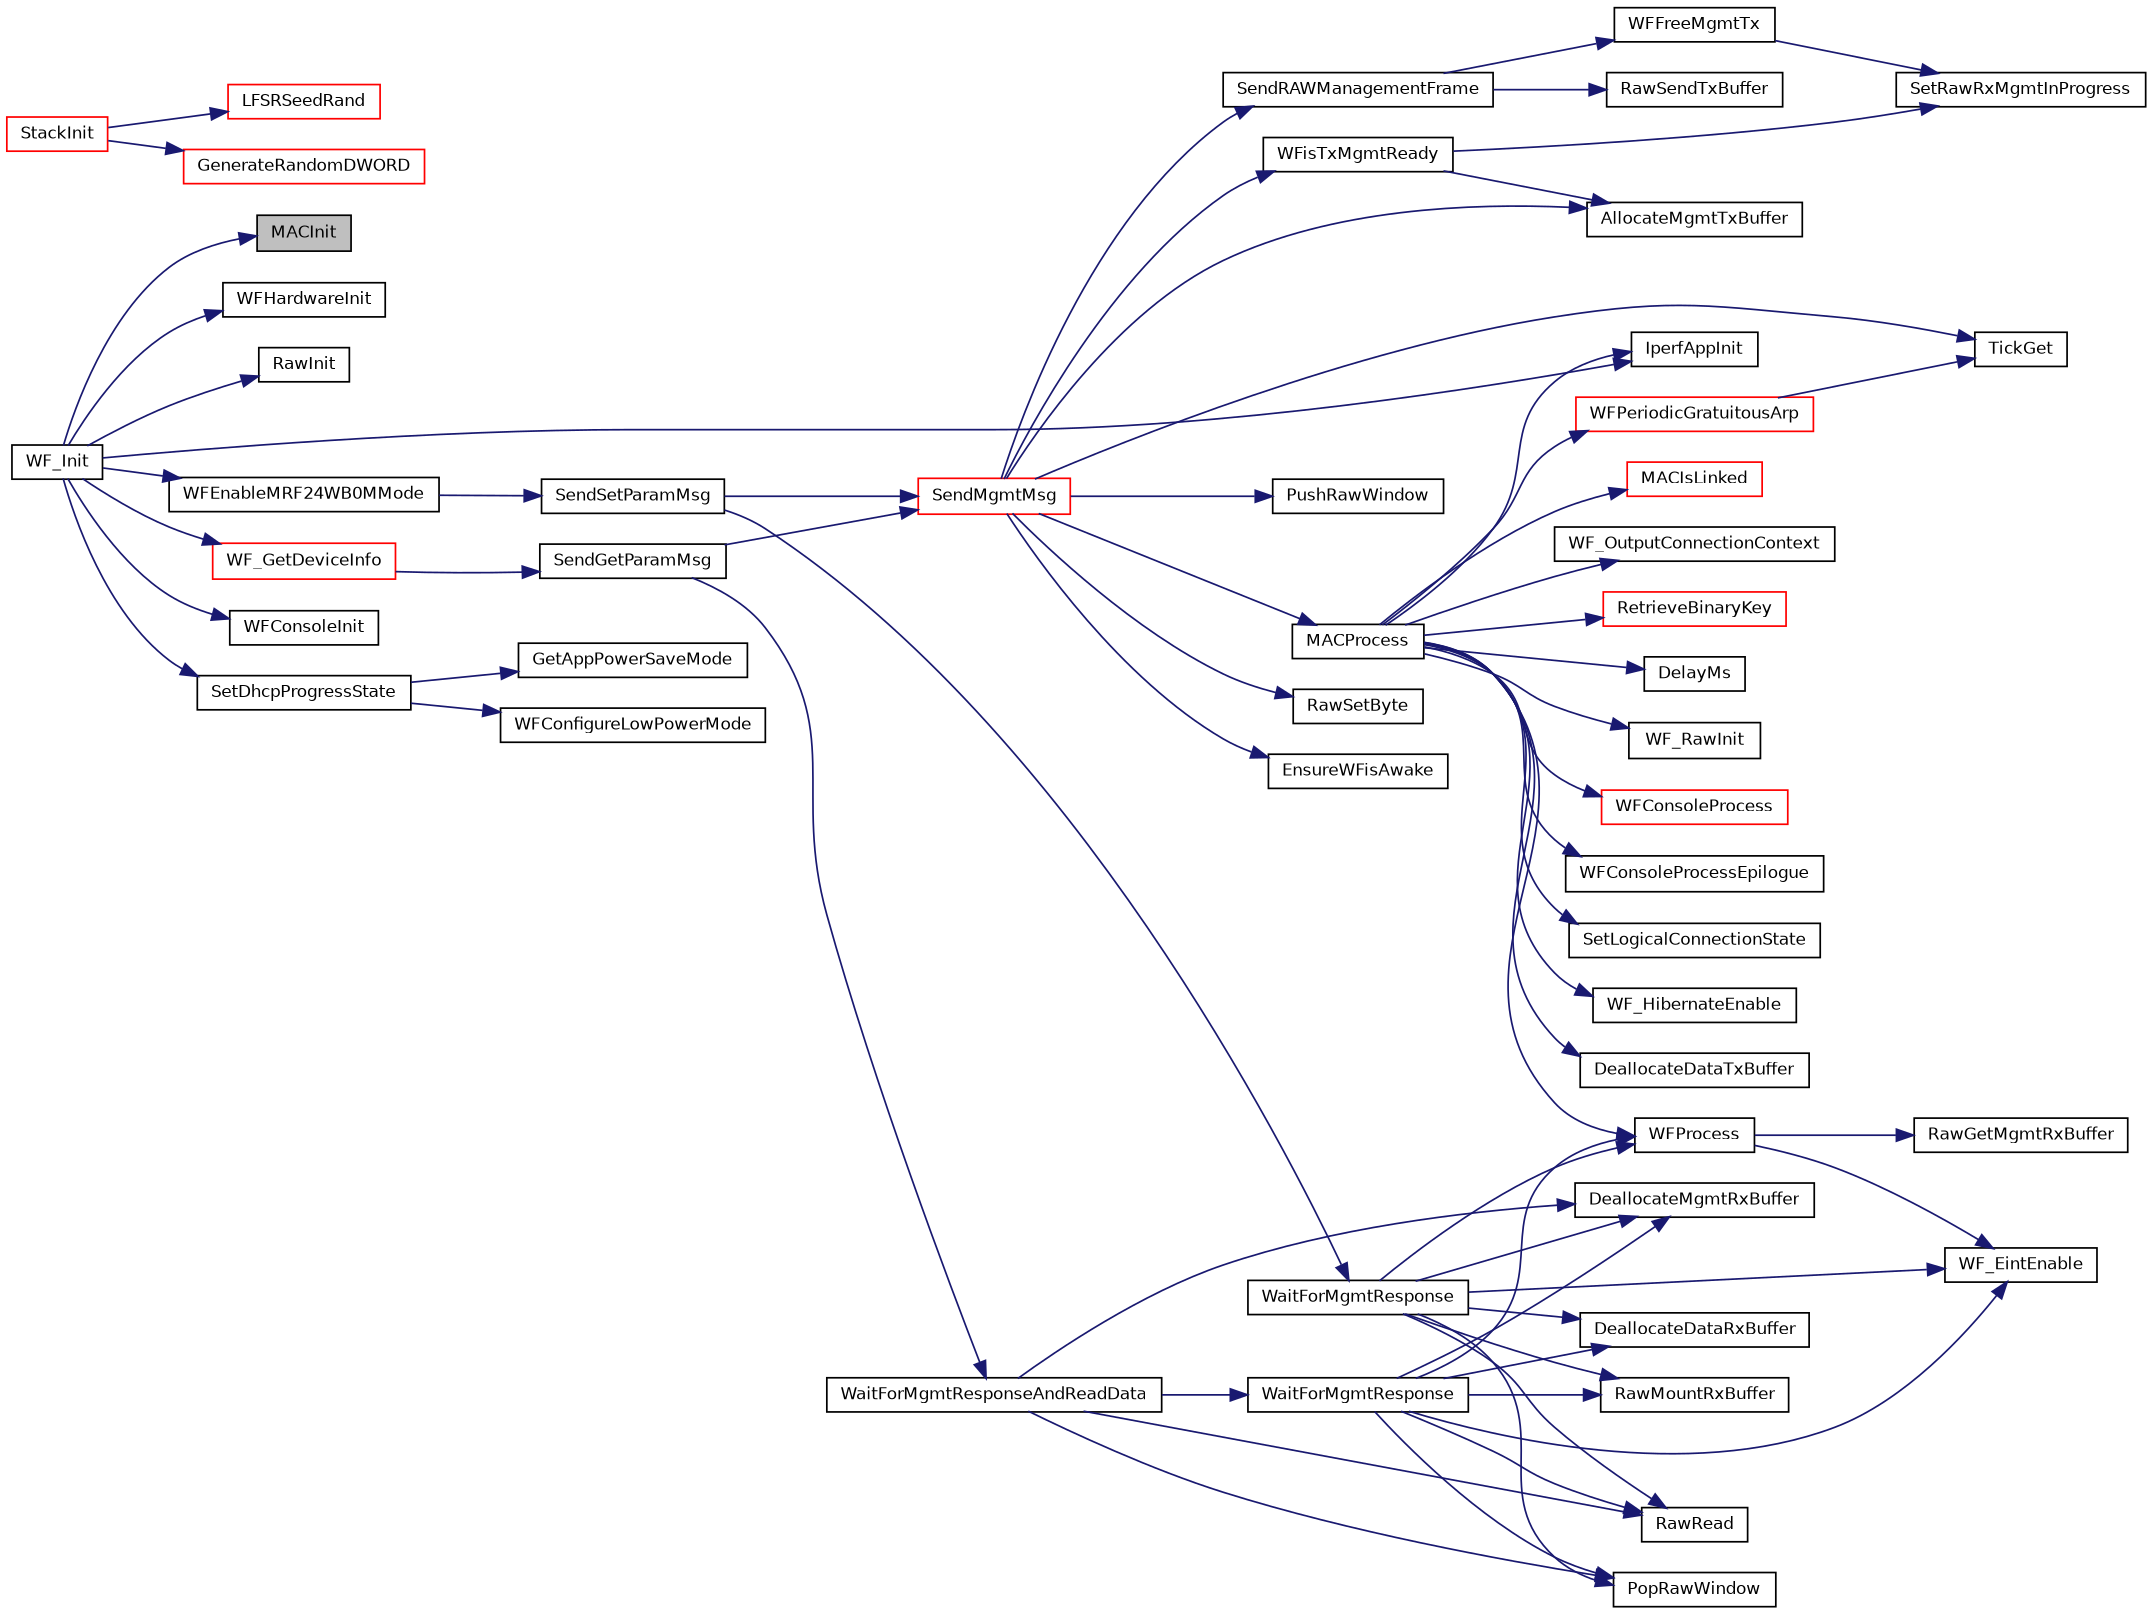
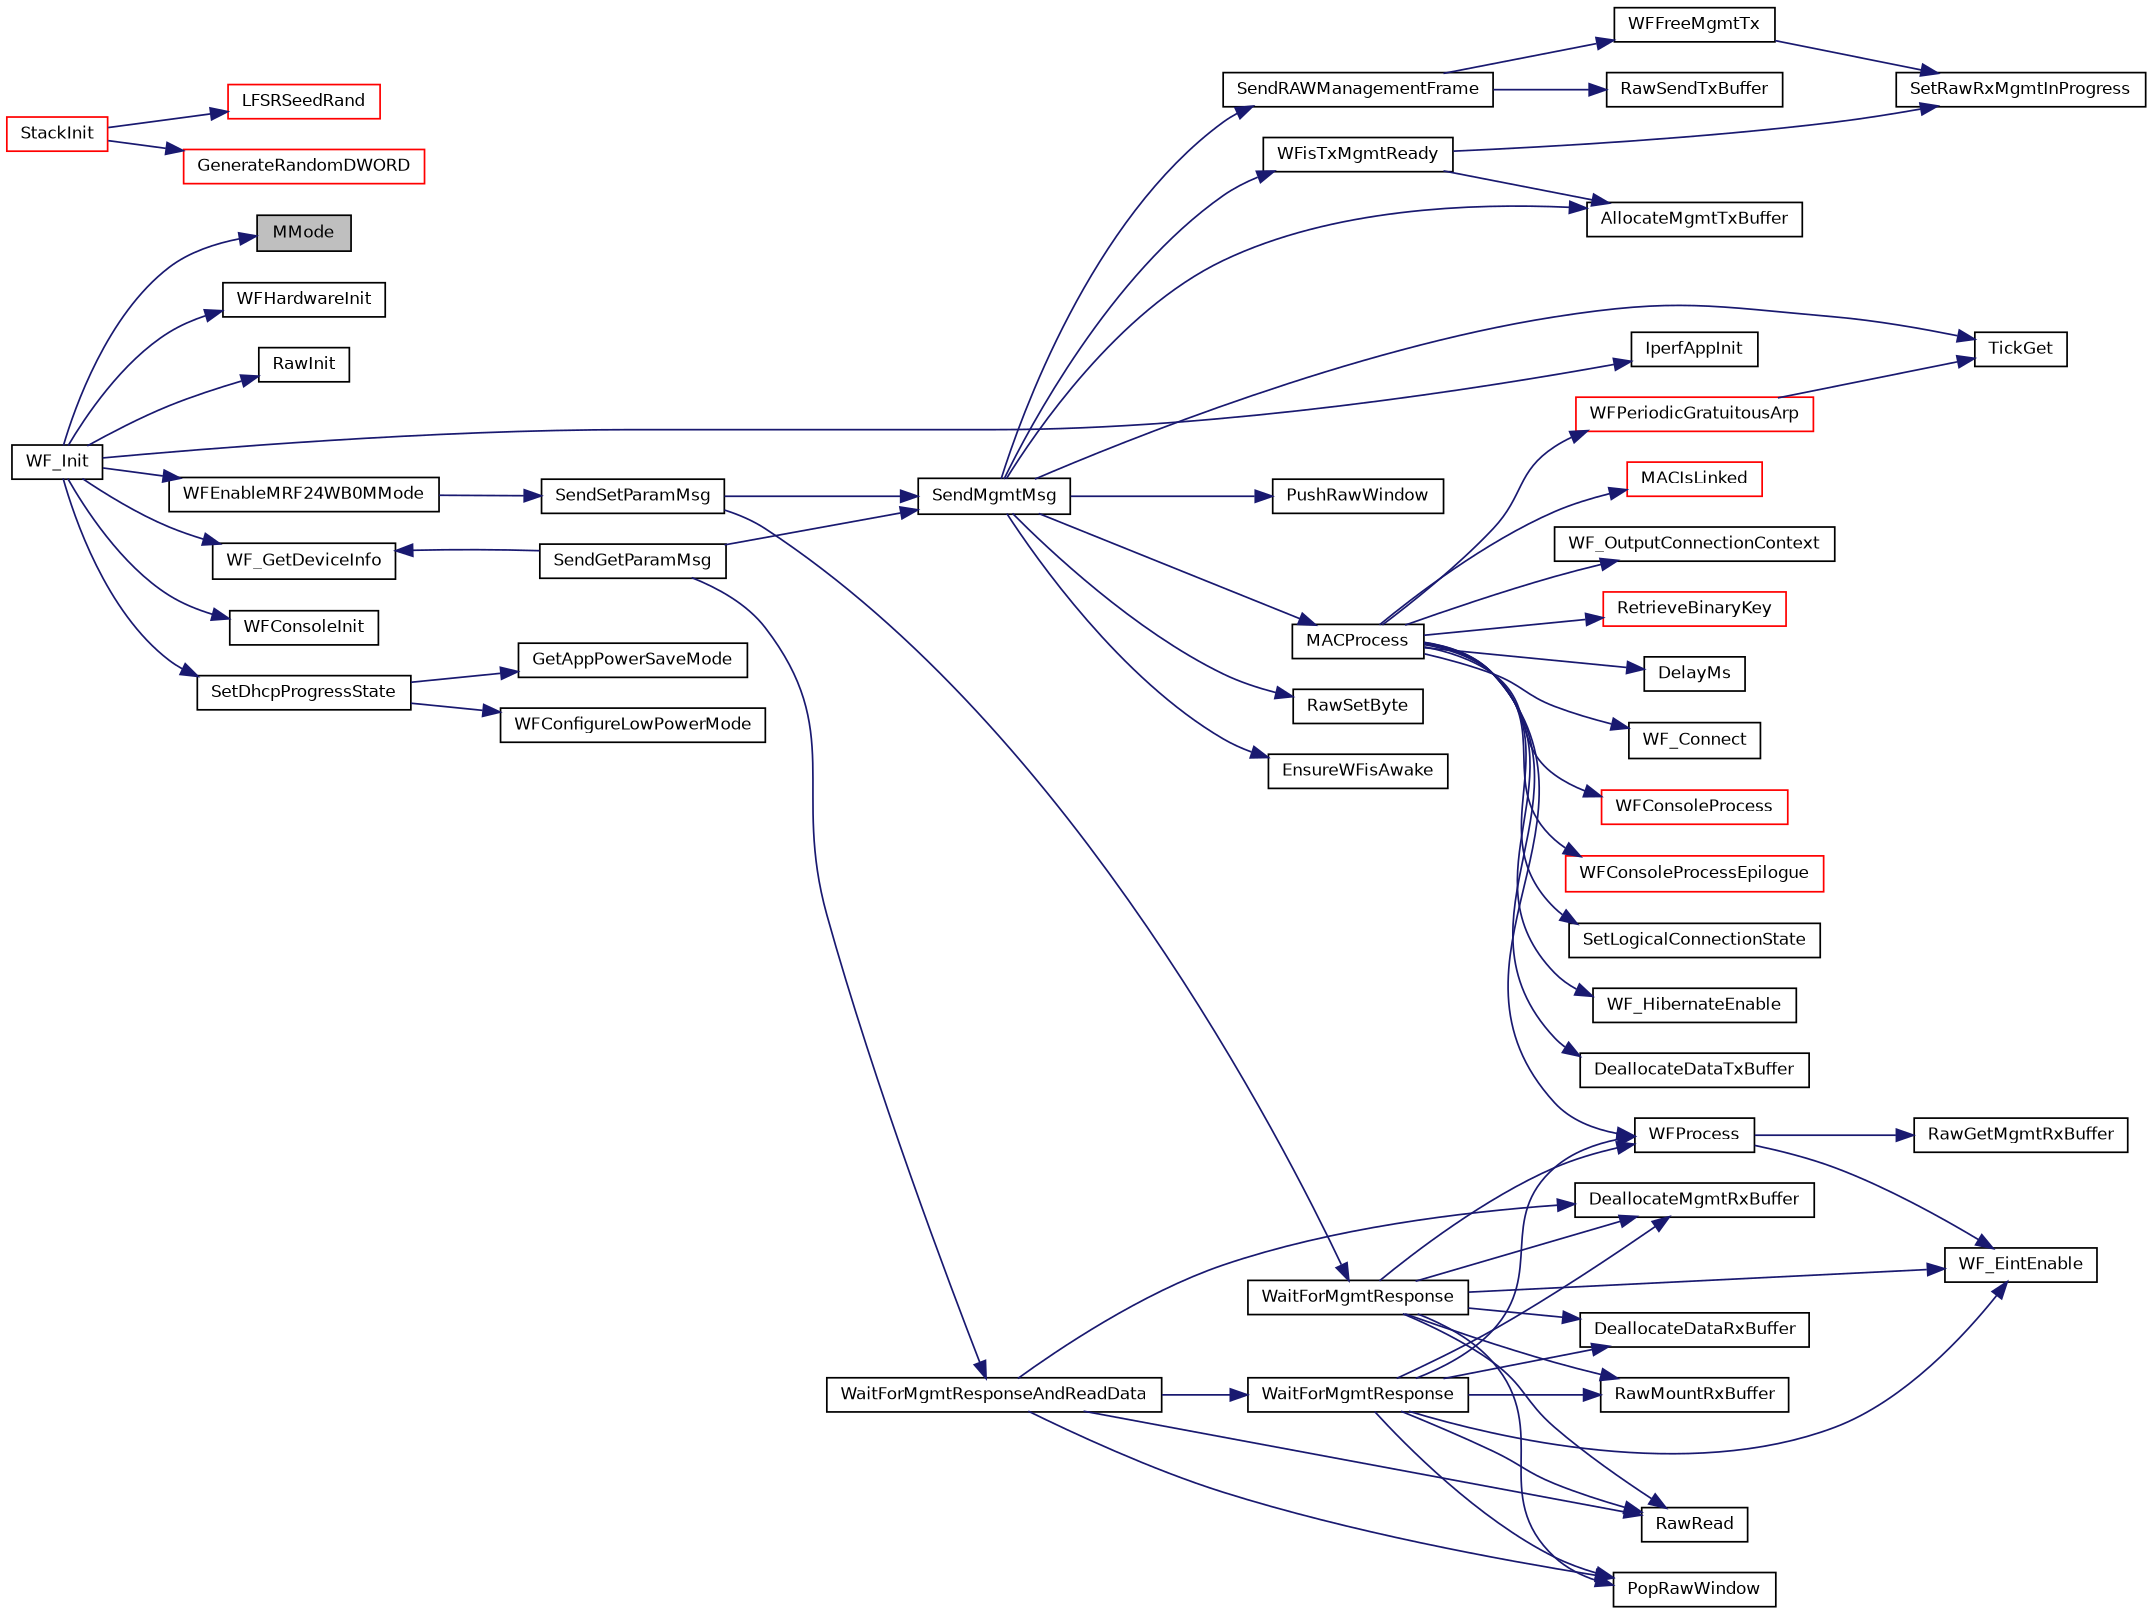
(304, 233) -> (304, 233)
(1517, 464) -> none
(994, 496) -> (994, 496)
(304, 561) -> (304, 561)
(459, 573) -> (476, 550)
(1695, 741) -> (1695, 741)
(1695, 874) -> (1695, 874)
